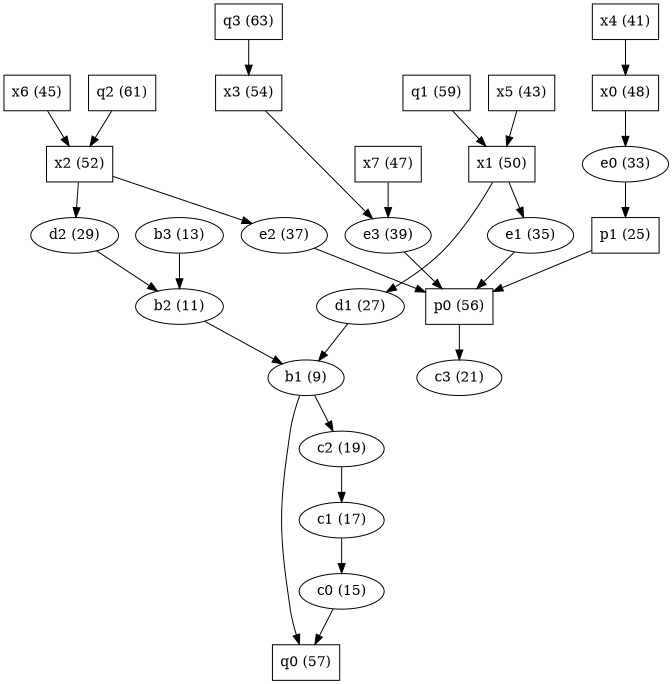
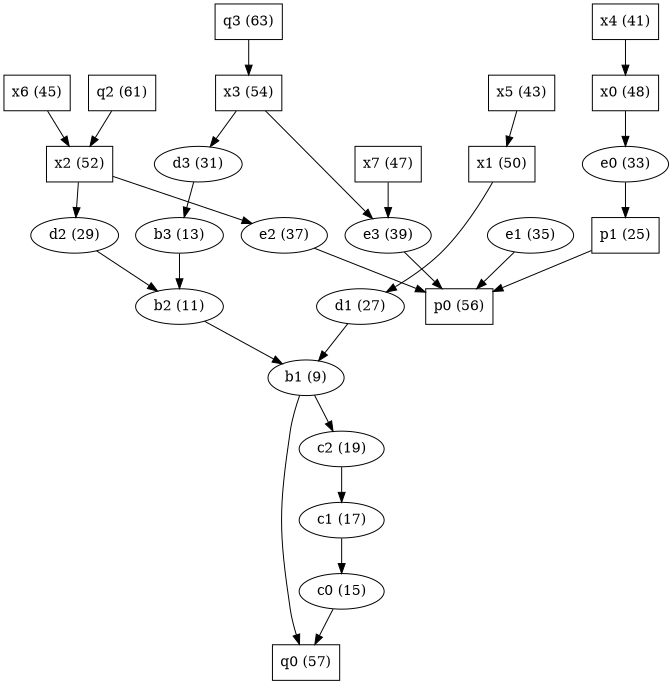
(437, 93) -> none
none -> (198, 164)
(514, 195) -> none
(459, 378) -> none
